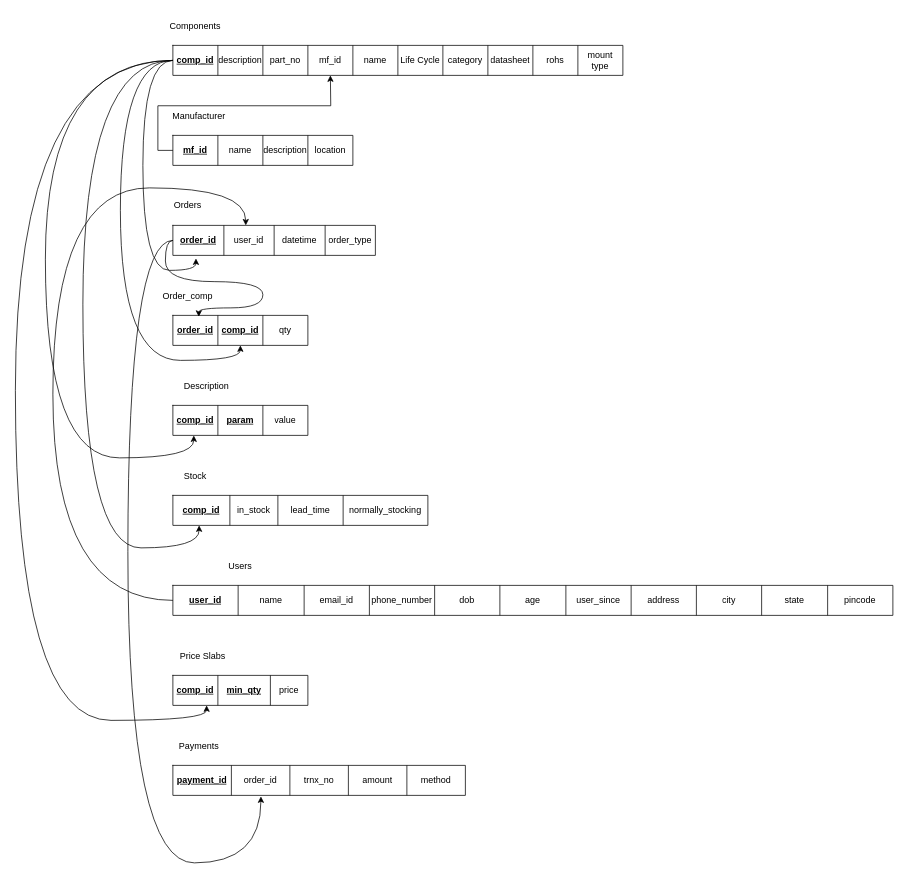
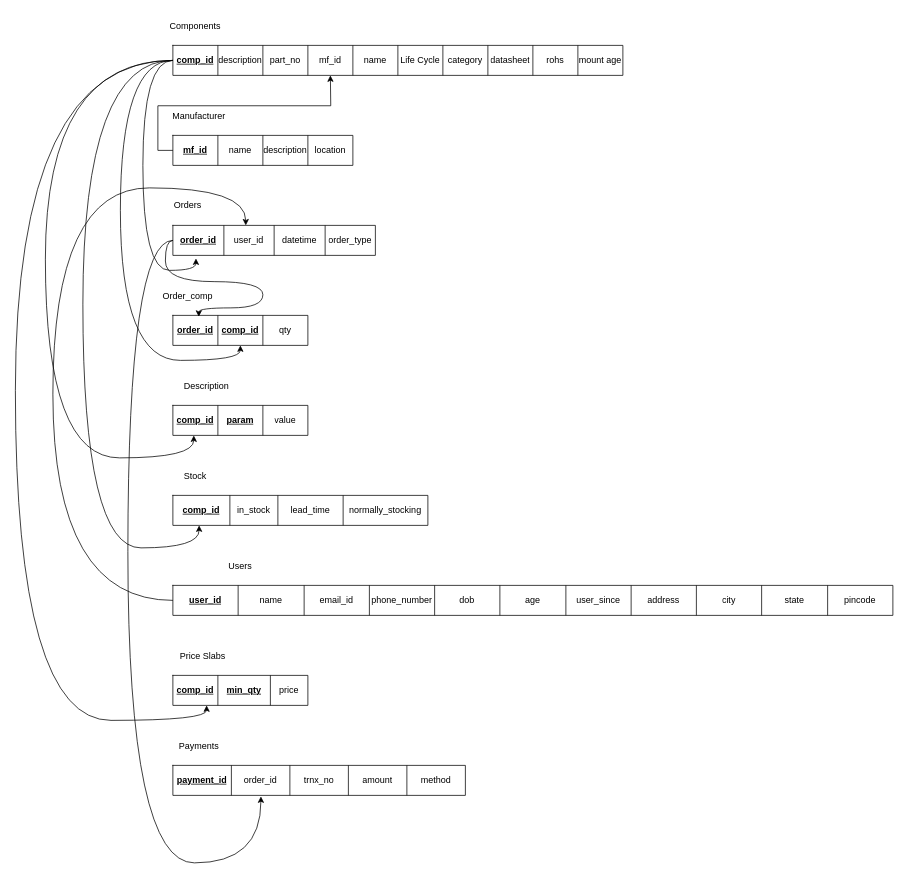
(600, 60) -> (600, 60)
